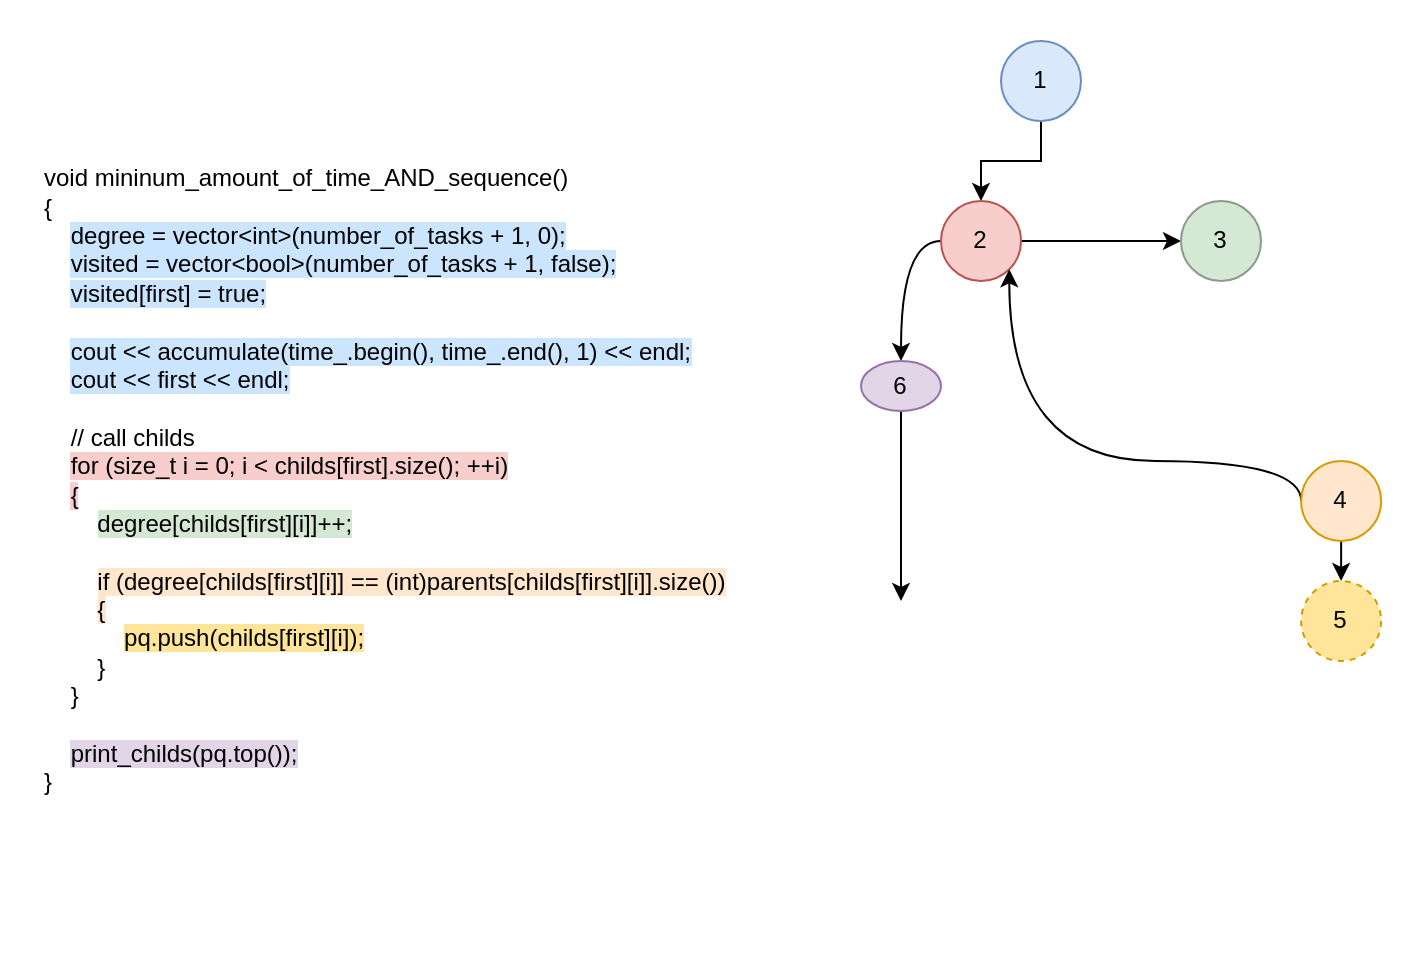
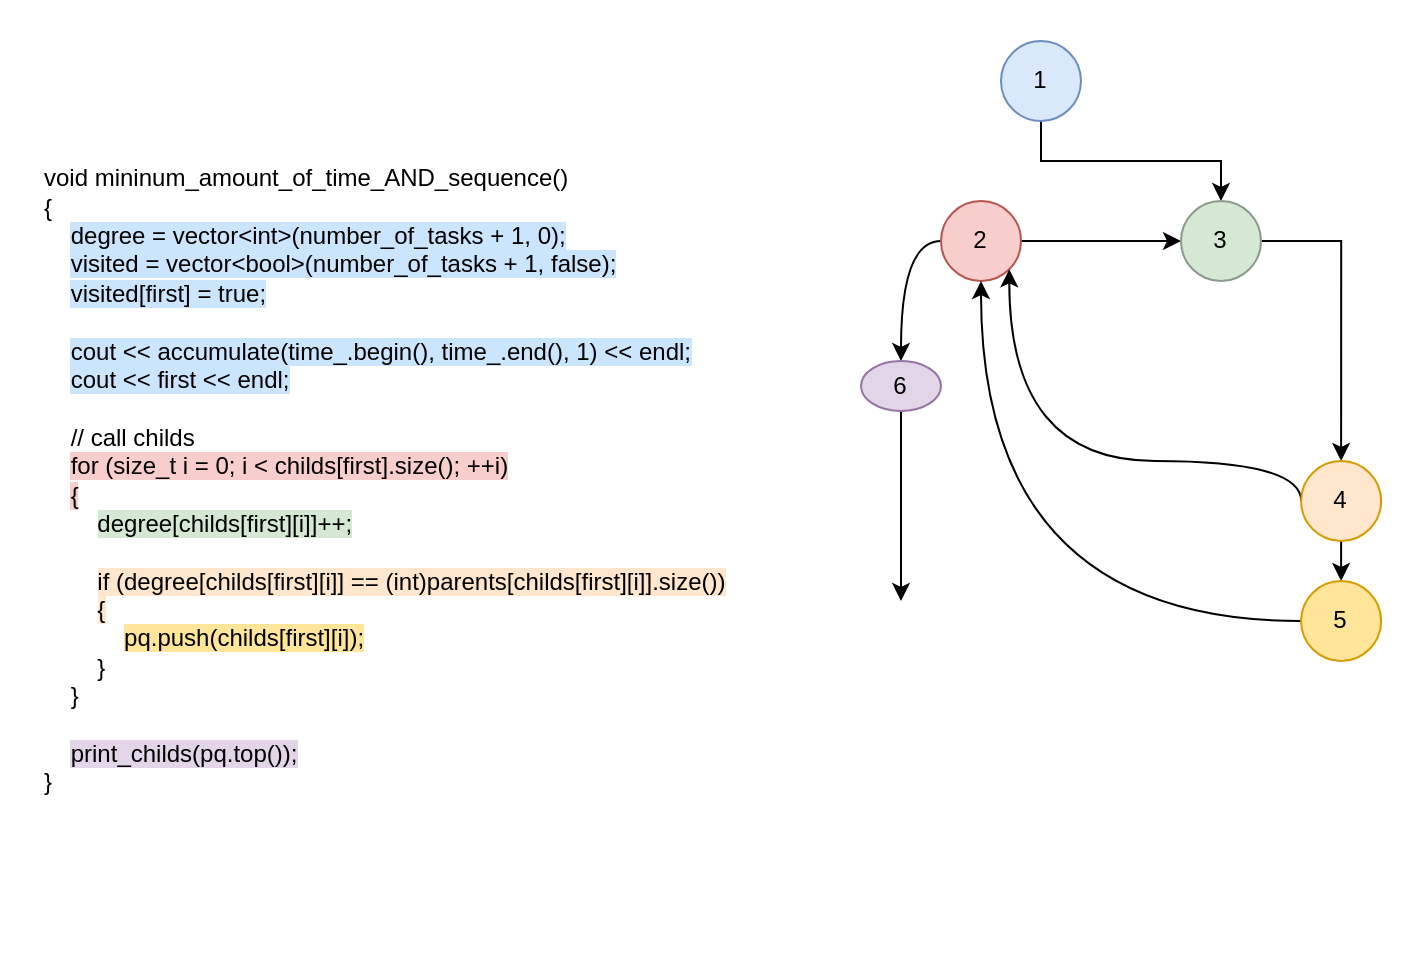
(999, 161) -> (1143, 161)
none -> (1341, 304)
none -> (1059, 537)
(1341, 621) -> (1341, 621)
